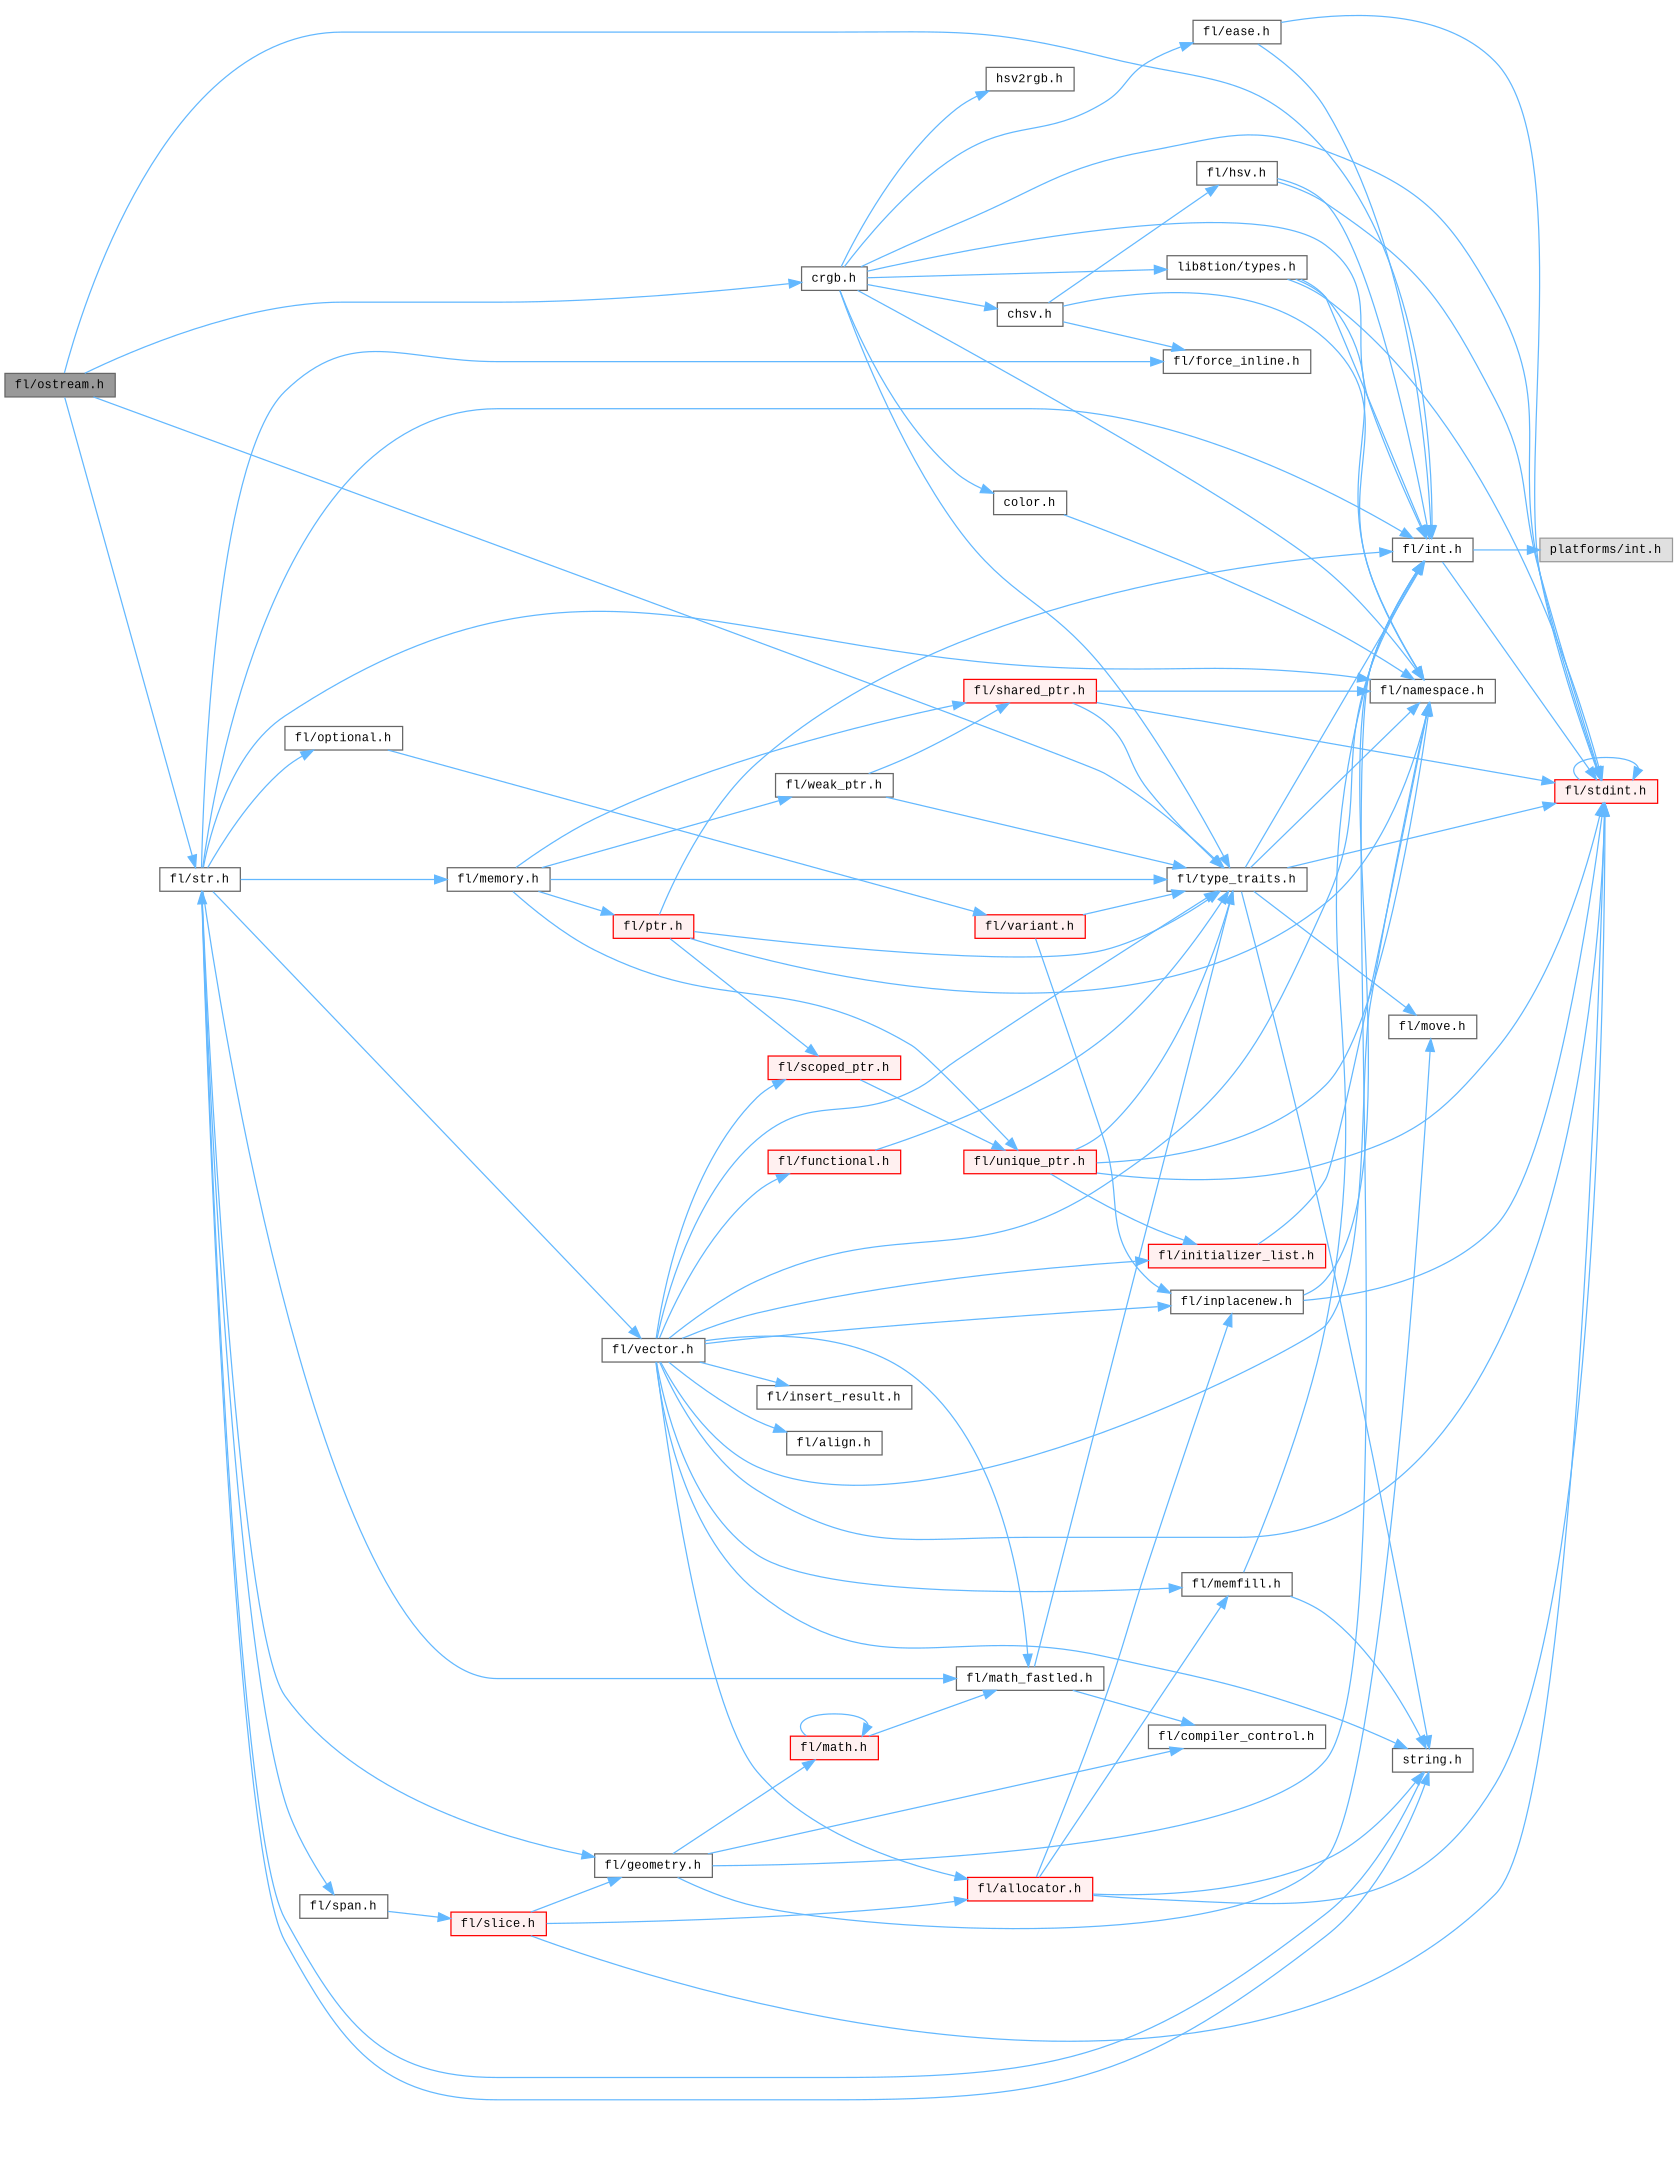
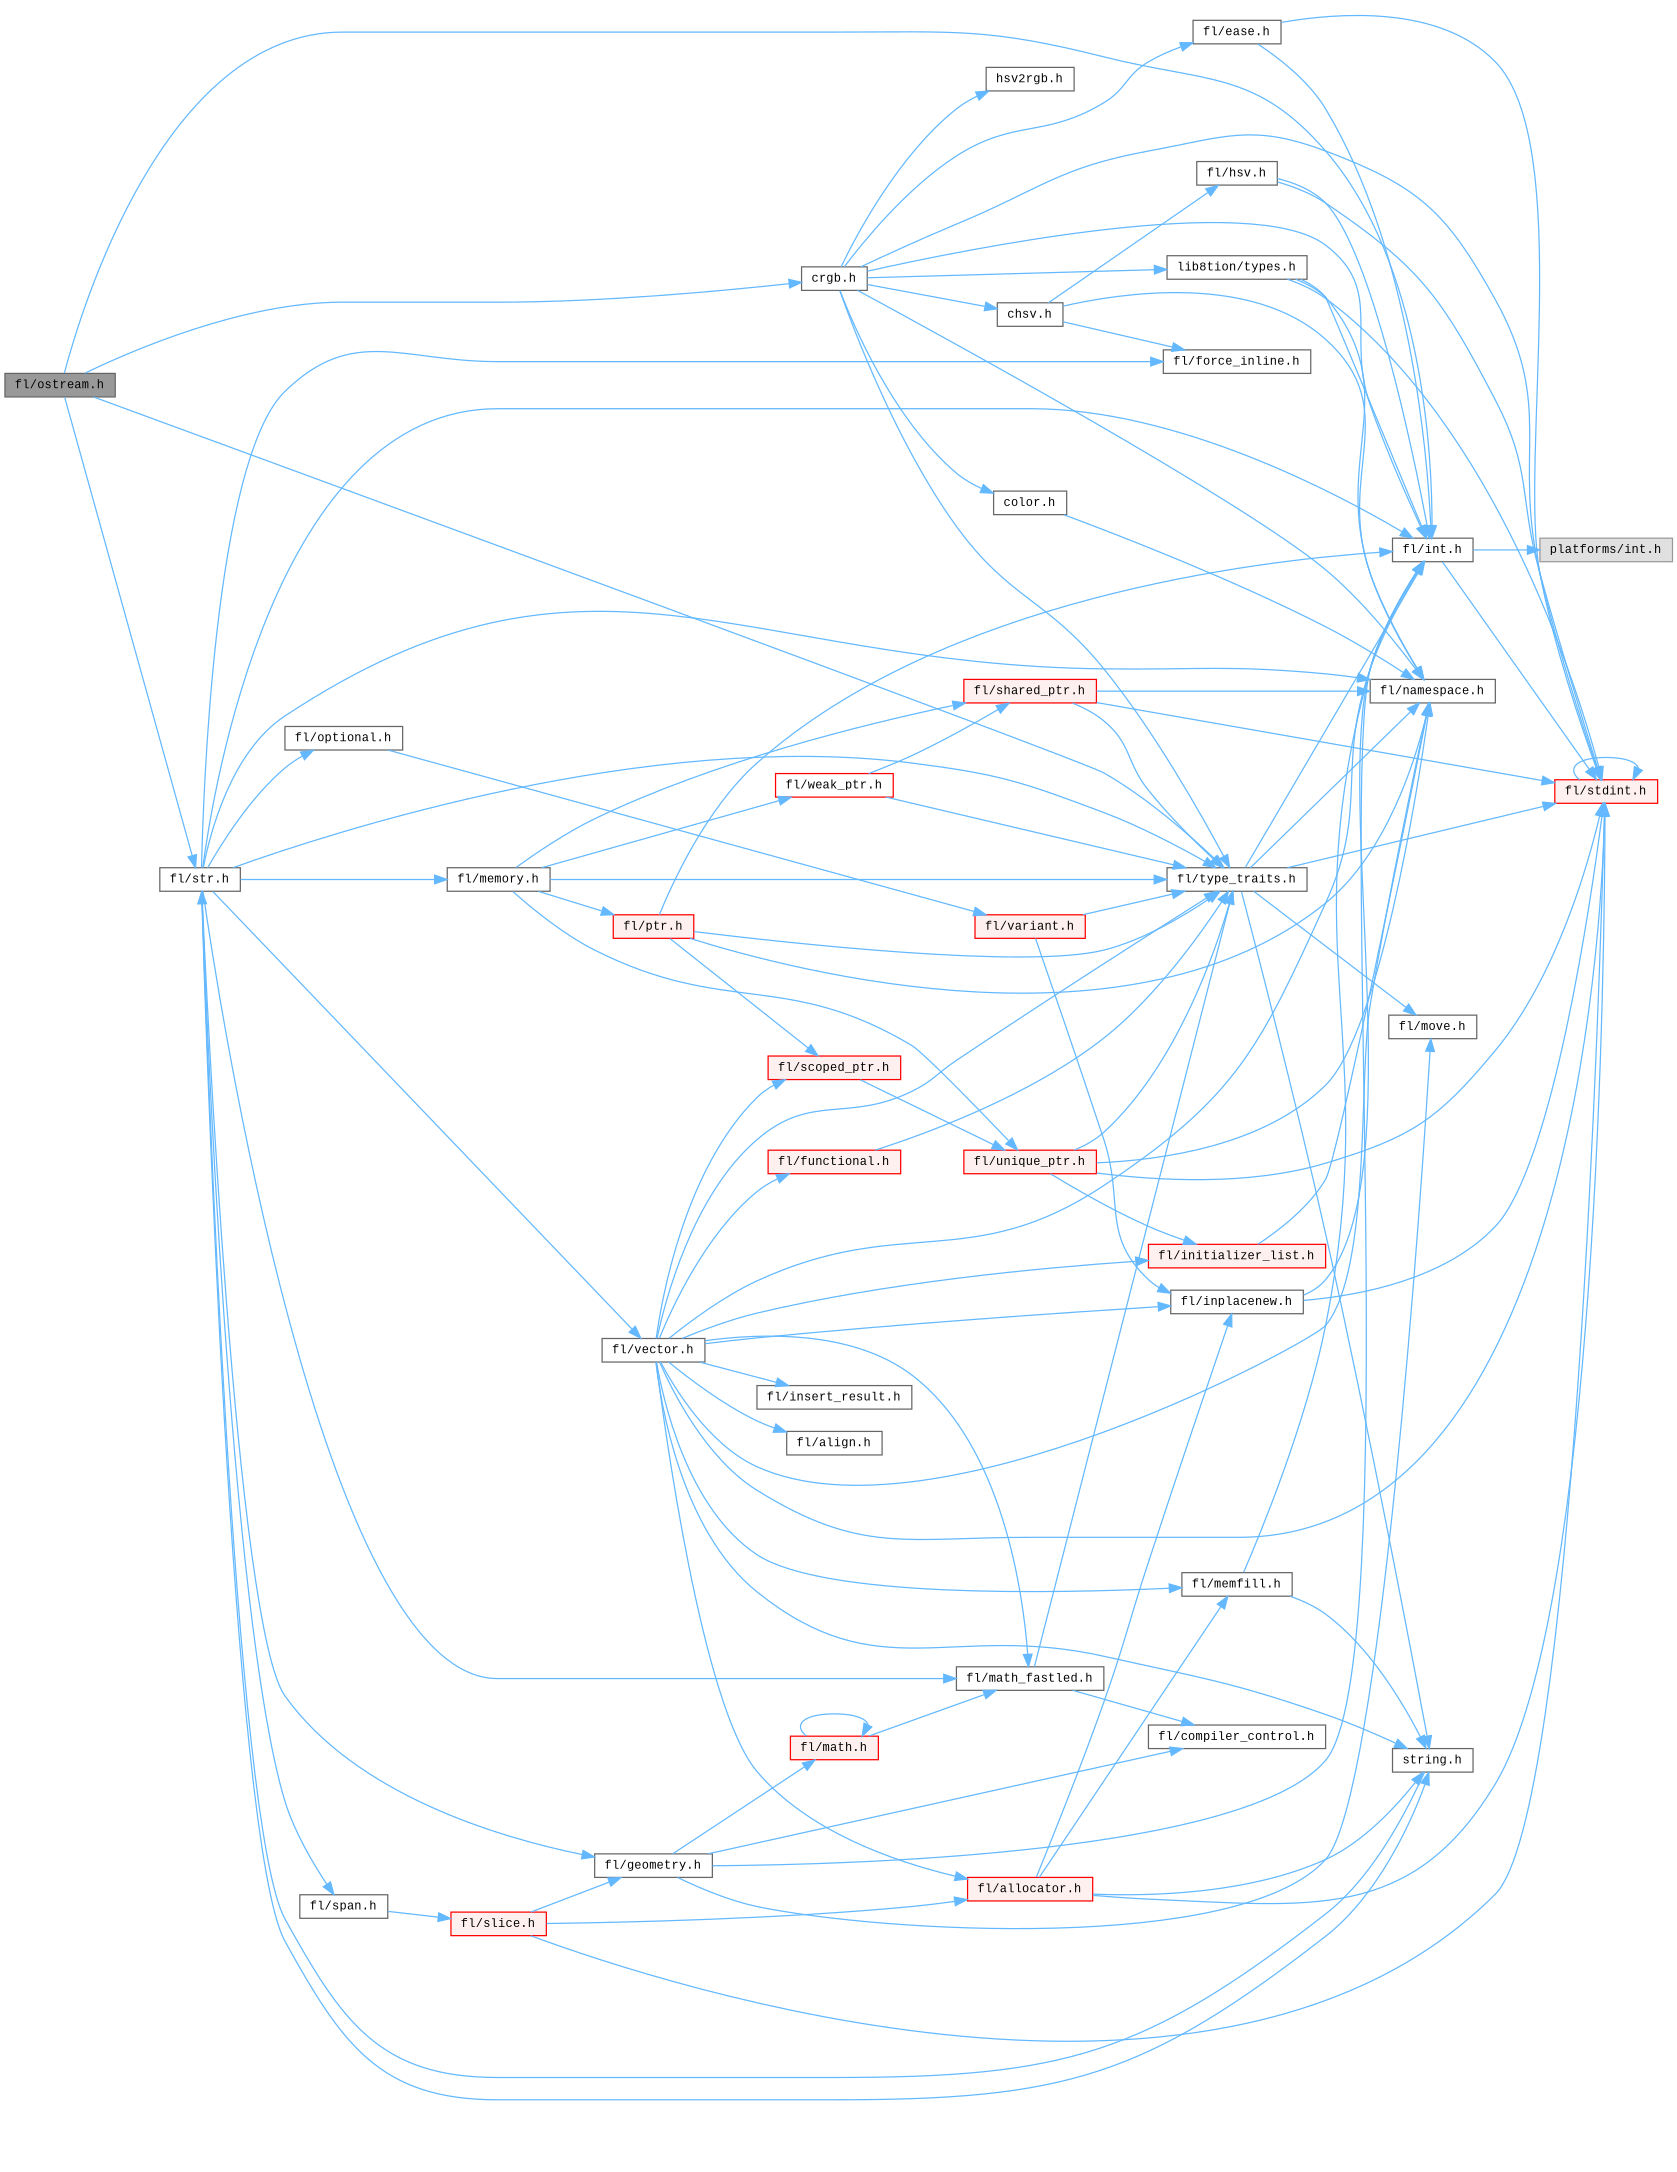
none -> (722, 760)
(834, 785) -> (834, 785)
